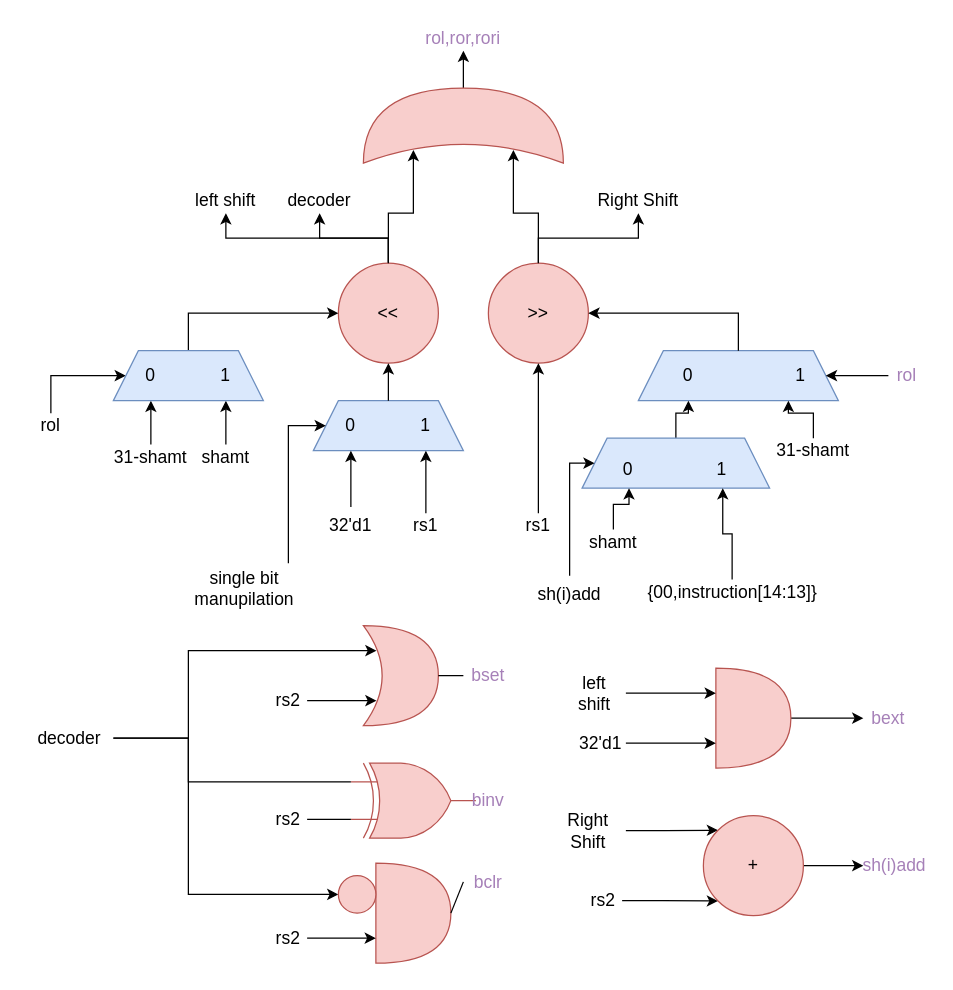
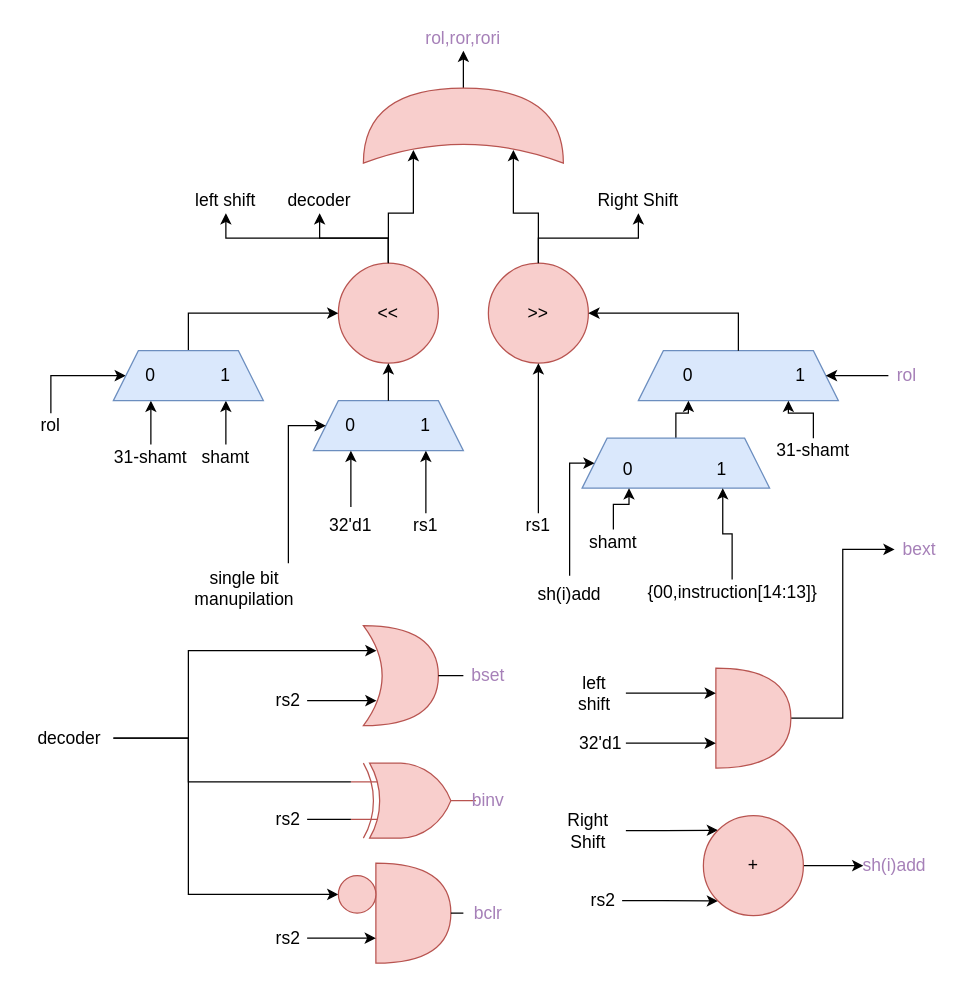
(888, 718) -> (919, 549)
(488, 882) -> (488, 913)
